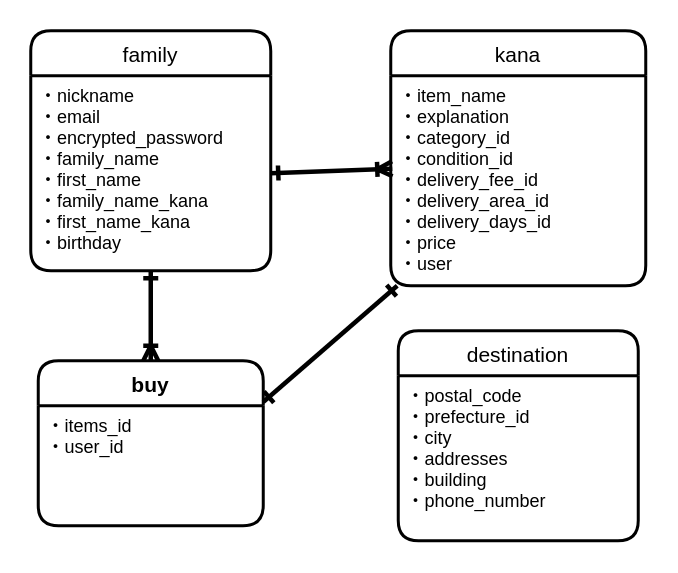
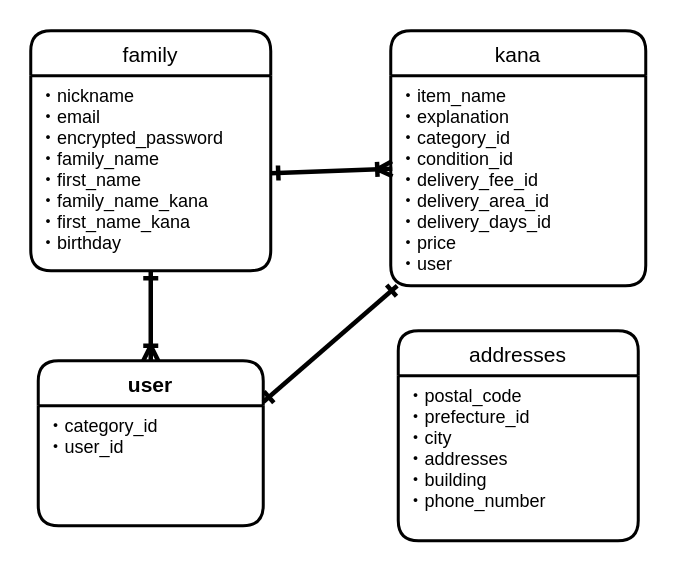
(518, 355) -> (518, 355)
(150, 385) -> (150, 385)
(91, 426) -> (109, 426)
